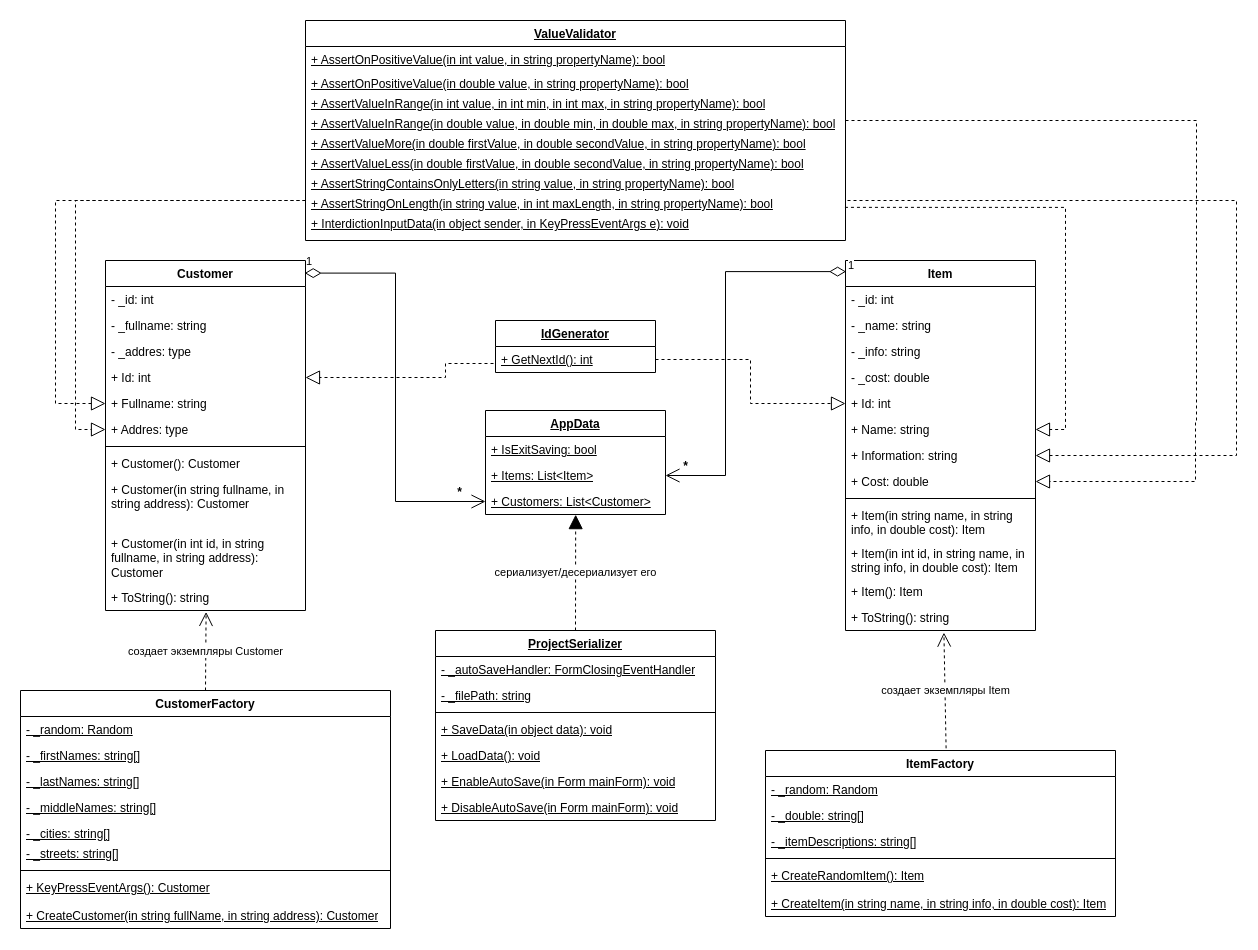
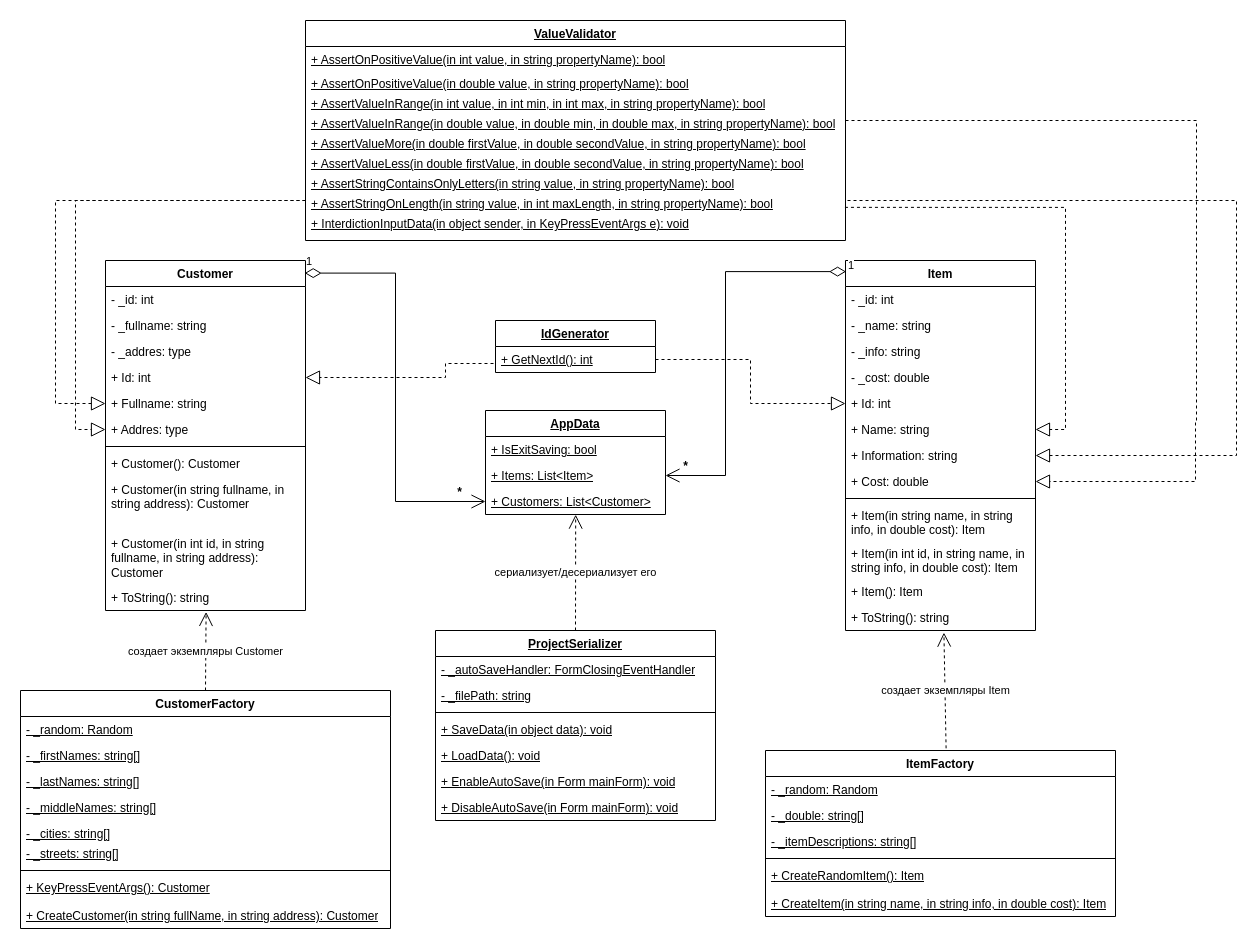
(576, 530) -> (576, 524)
